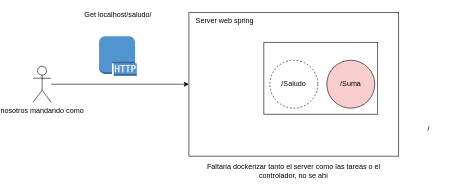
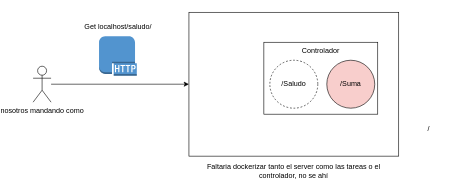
(118, 15) -> (118, 27)
(225, 21) -> none
none -> (321, 51)
